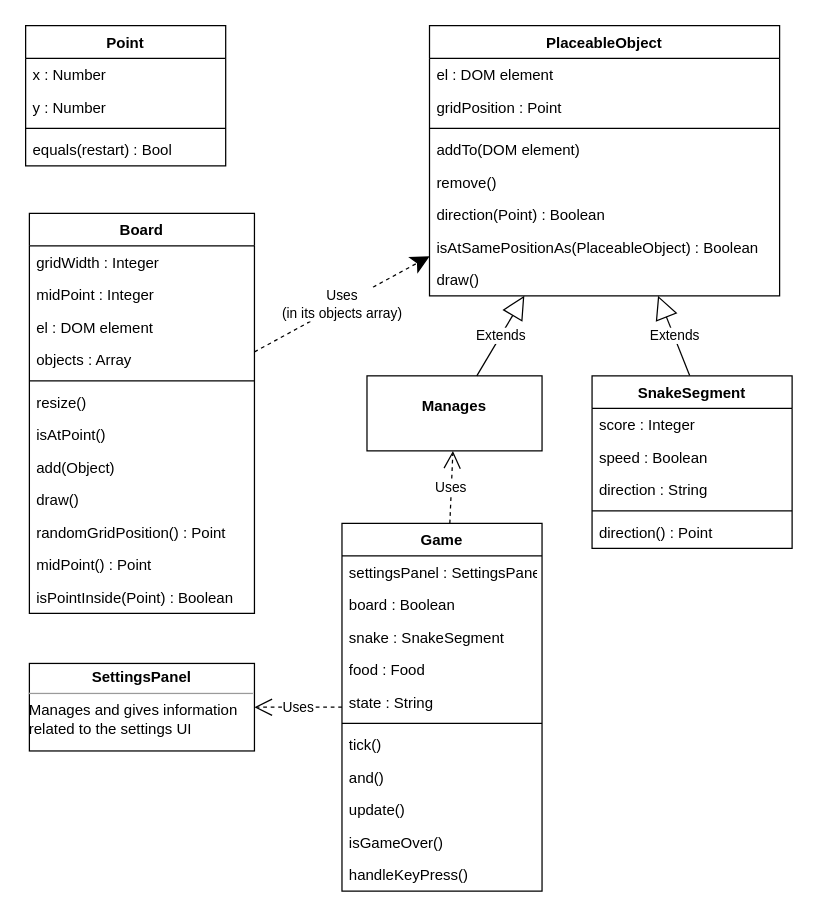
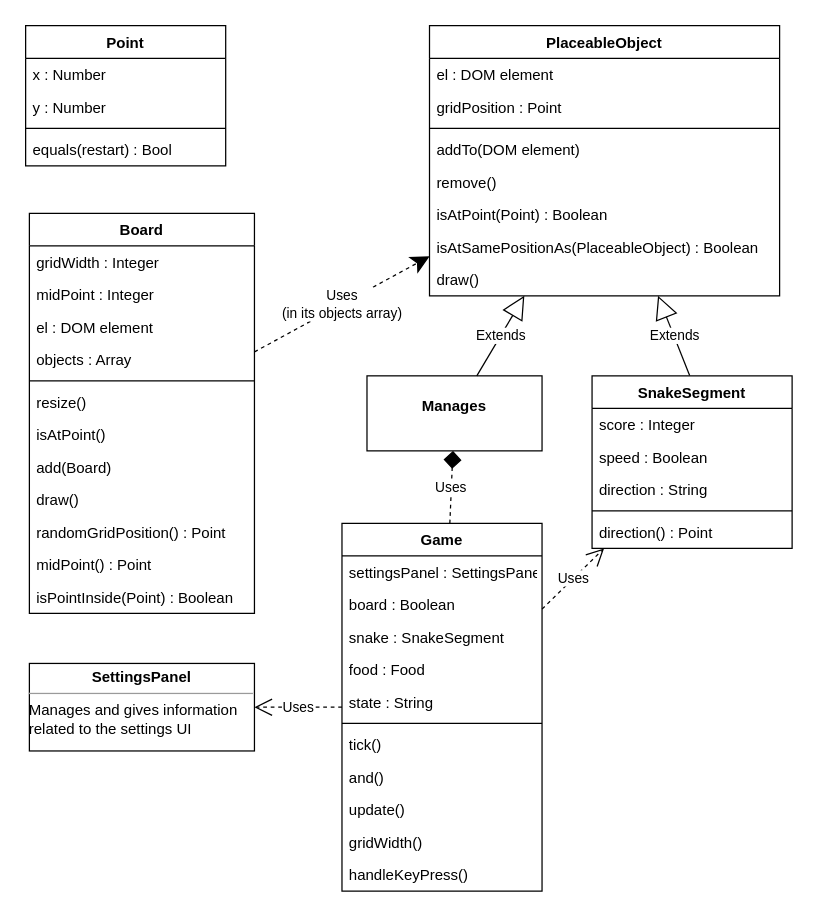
(532, 215) -> (532, 215)
(452, 461) -> (452, 469)
(82, 468) -> (78, 468)
none -> (572, 580)
(397, 843) -> (391, 843)
